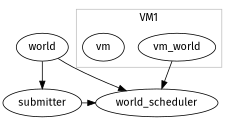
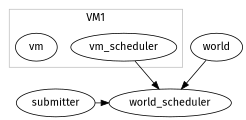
(177, 47) -> (124, 47)
(42, 71) -> none
